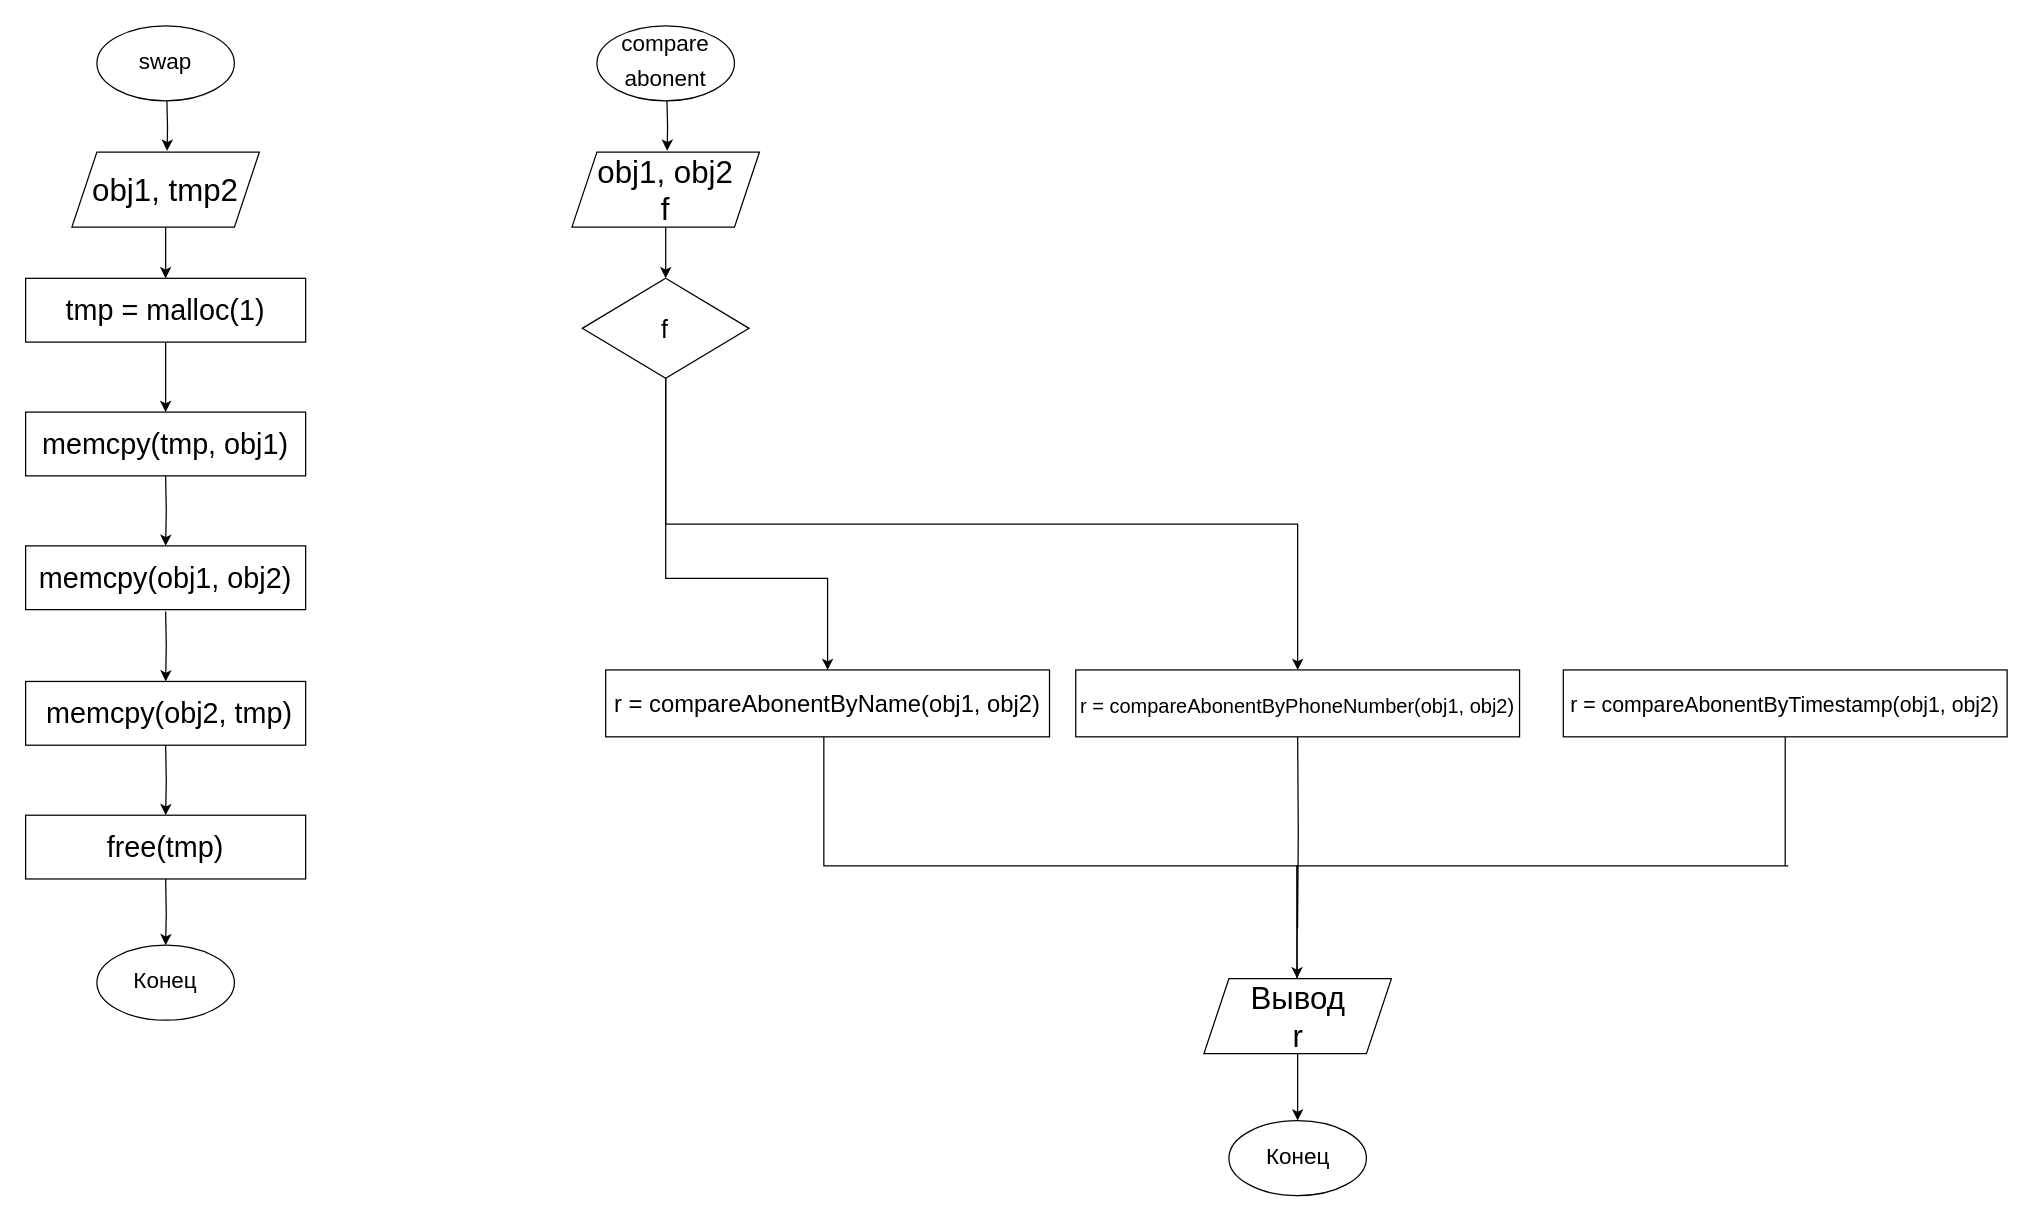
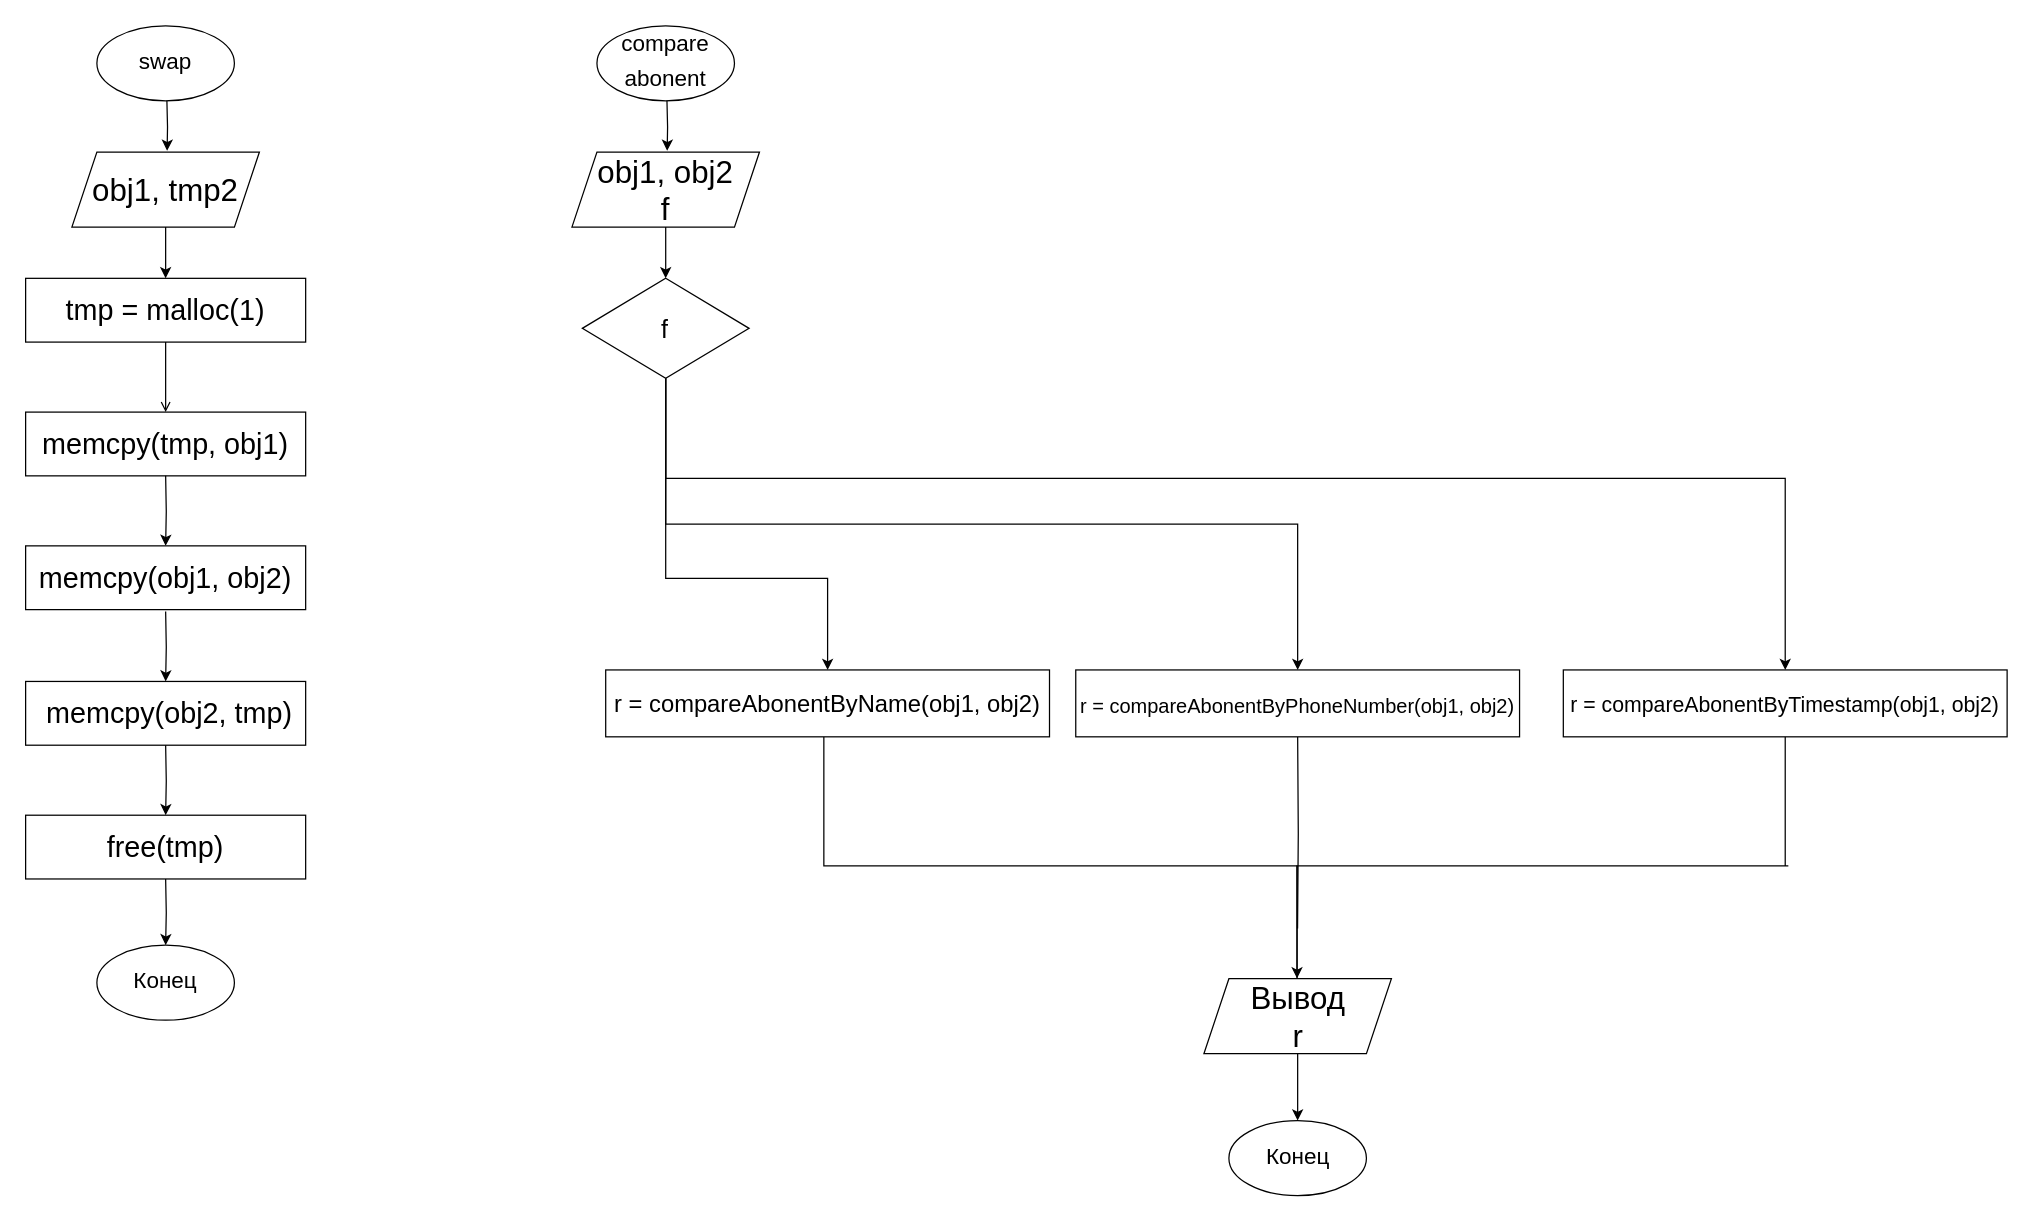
(166, 402) -> (166, 404)
none -> (1318, 478)
